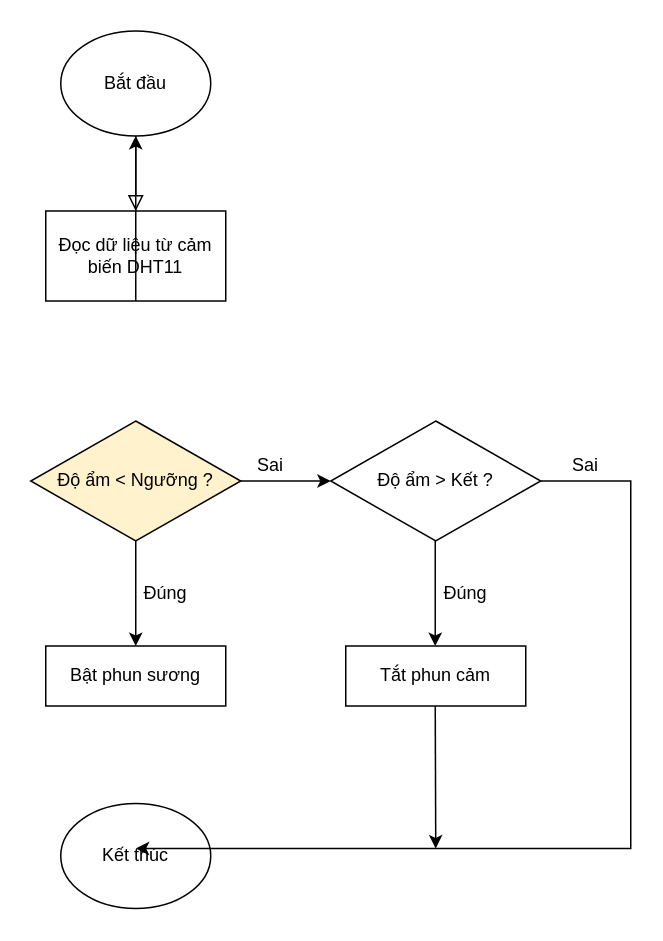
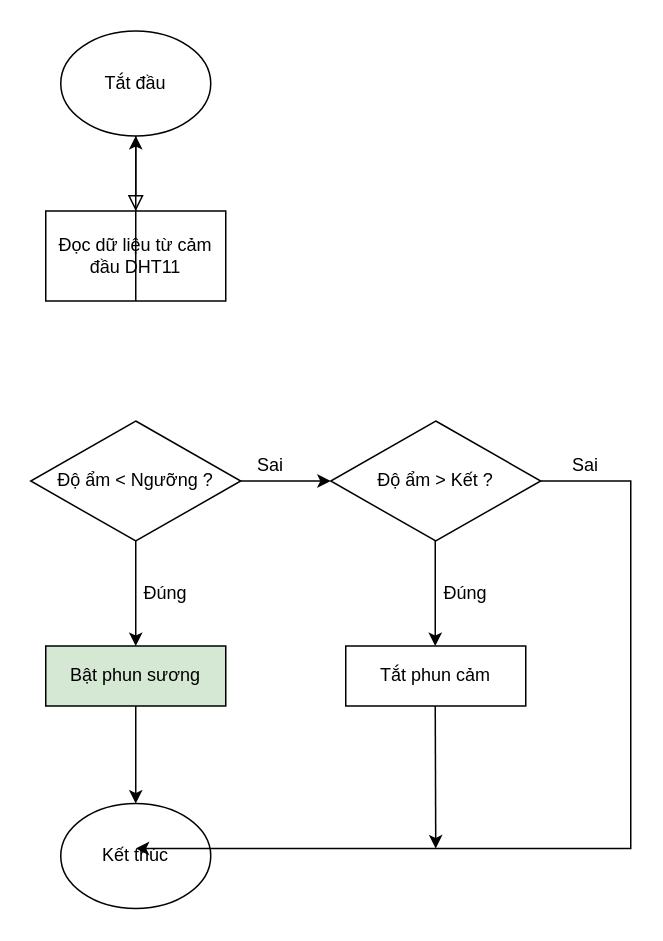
(136, 83) -> (136, 83)
(136, 256) -> (136, 256)
(136, 481) -> (136, 481)
(136, 676) -> (136, 676)
none -> (136, 749)
